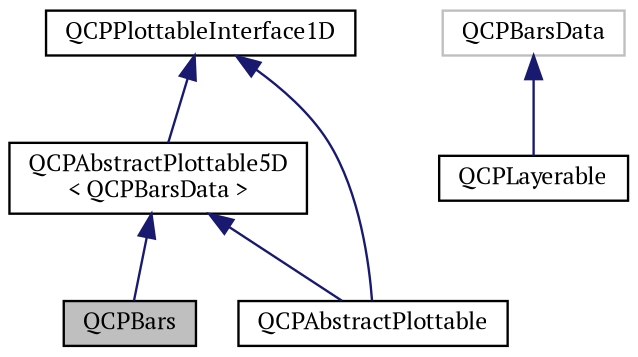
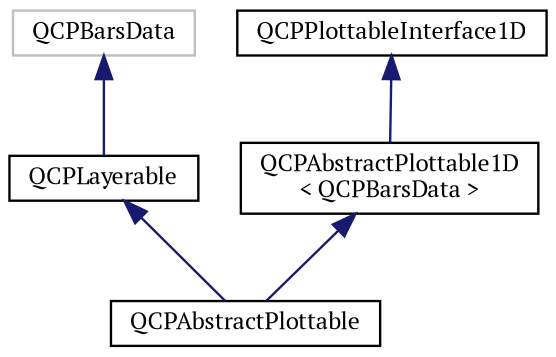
(343, 170) -> (183, 259)
(158, 178) -> (390, 178)
(130, 323) -> none
